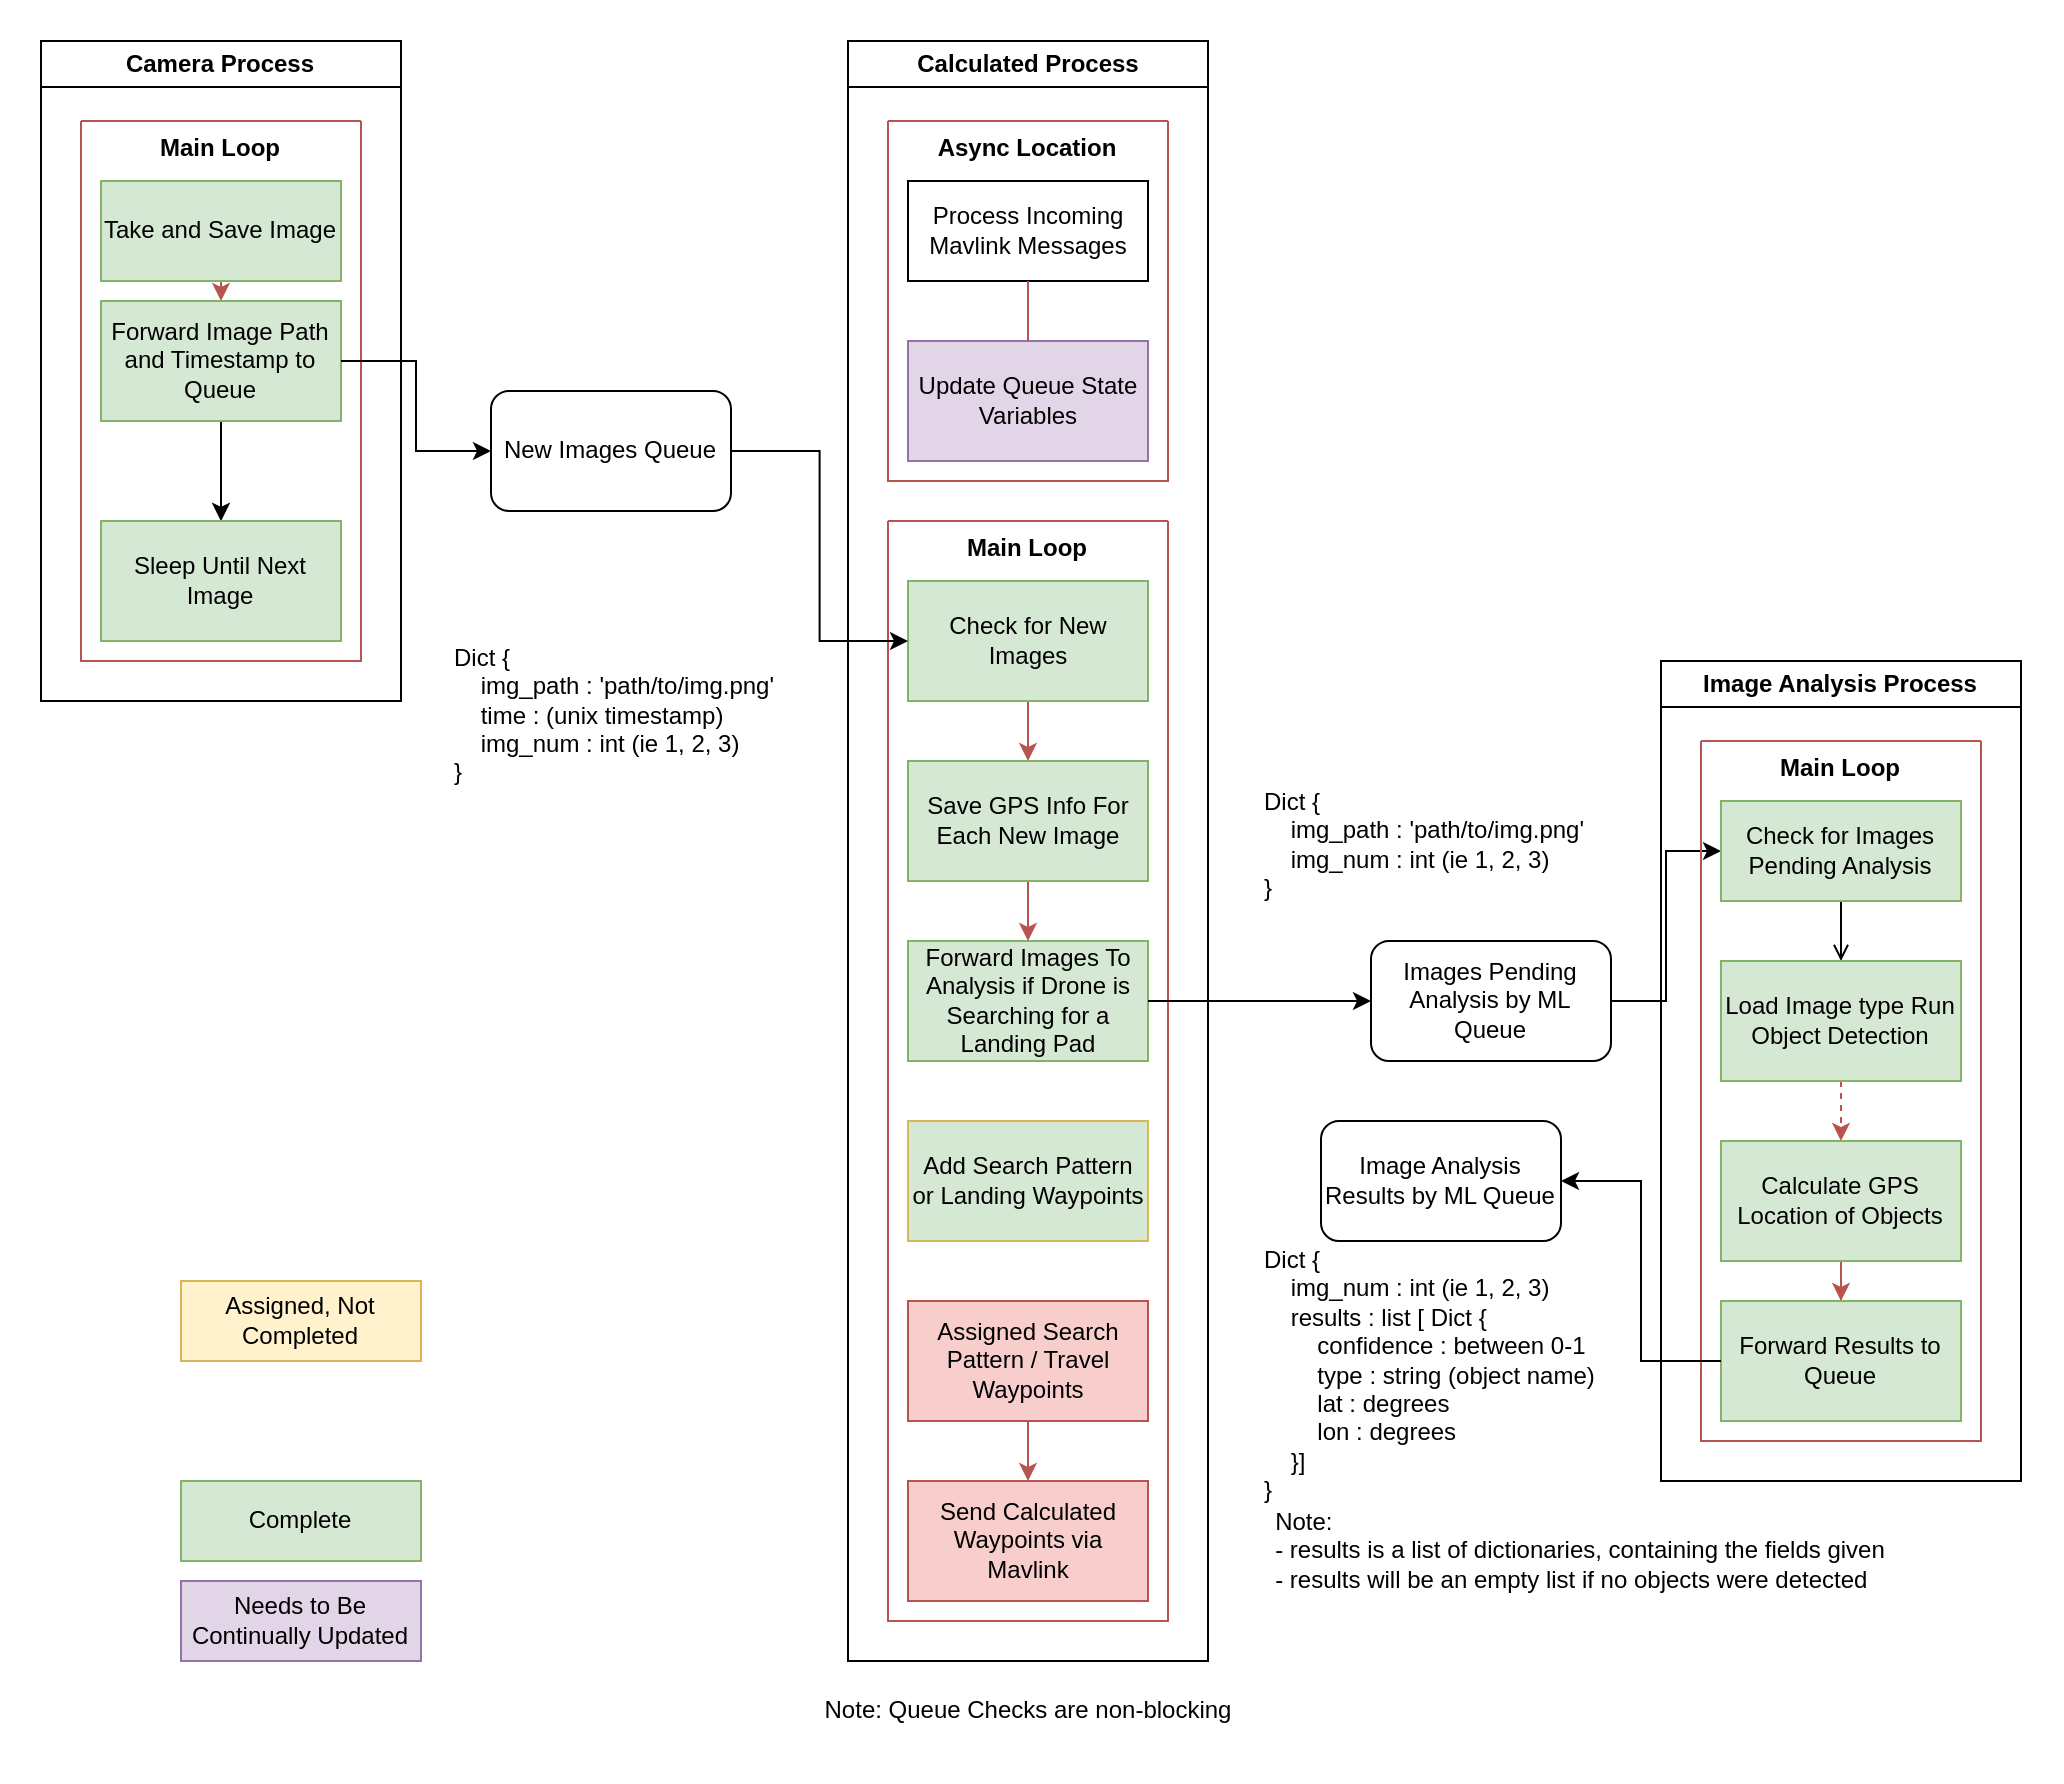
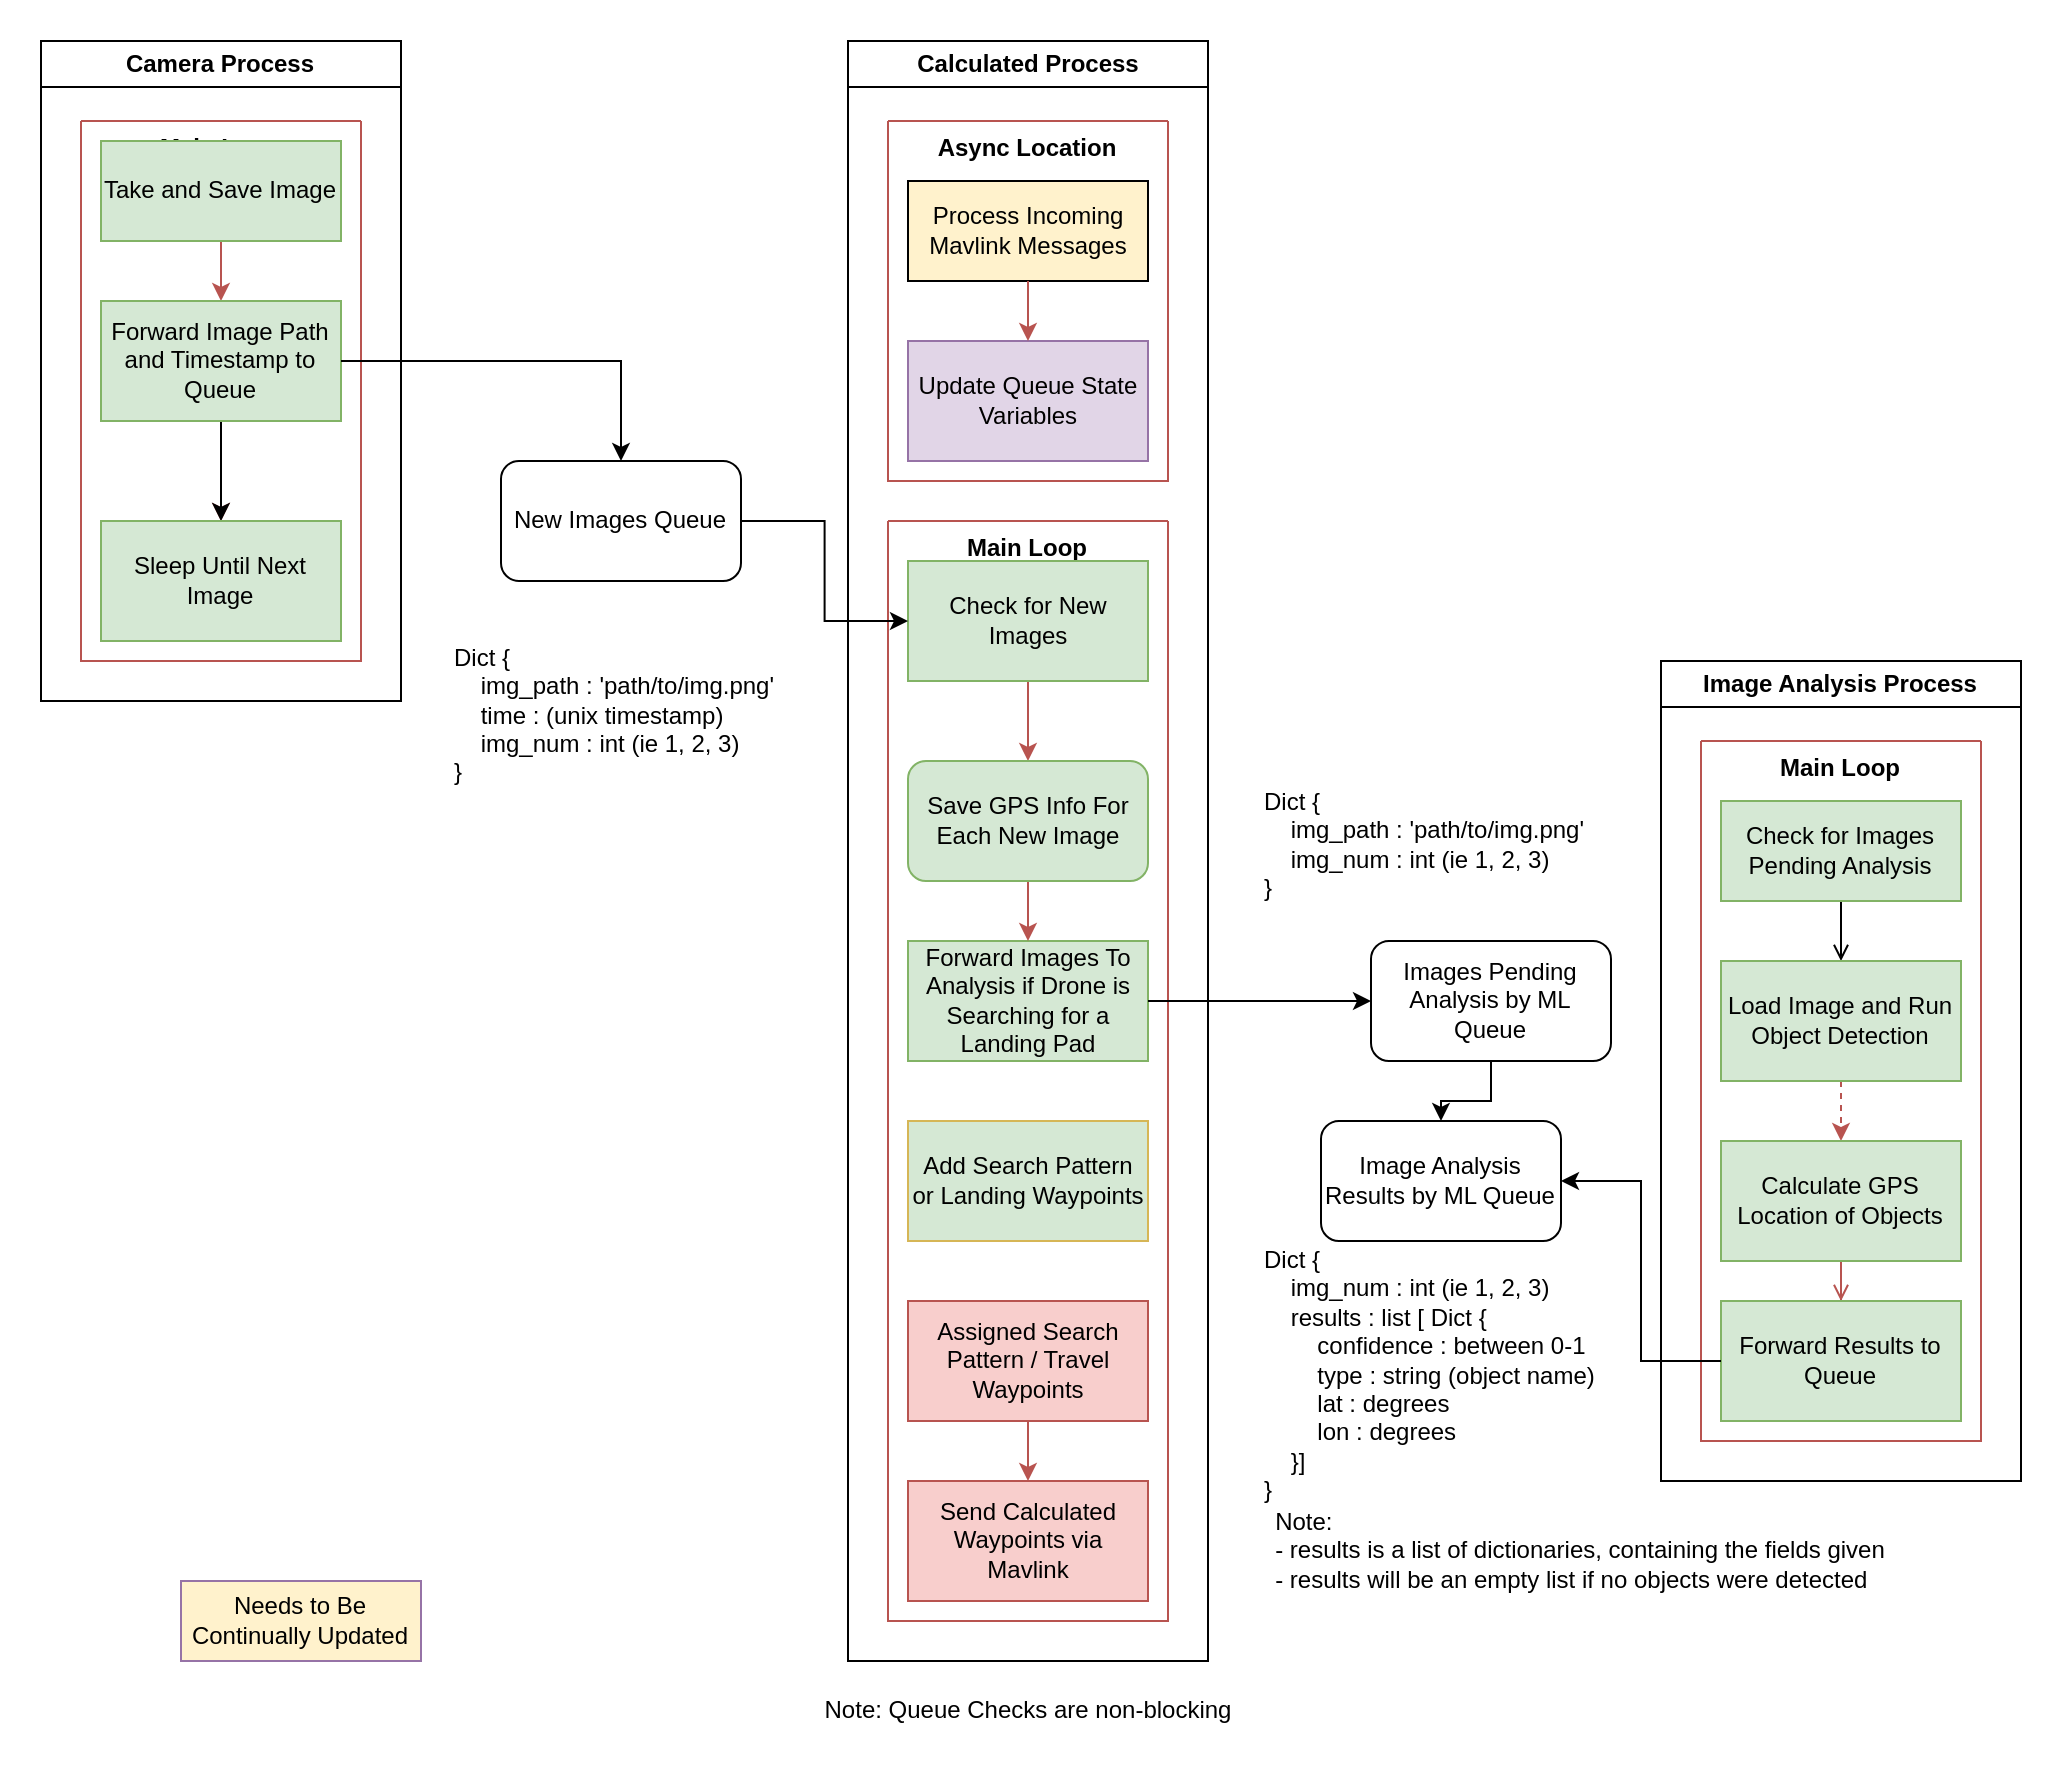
(221, 231) -> (221, 191)
(1028, 231) -> (1028, 231)
(1028, 331) -> (1028, 326)
(611, 451) -> (621, 521)
(1028, 641) -> (1028, 621)
(1028, 821) -> (1028, 821)
(1666, 933) -> (1483, 1101)
(1841, 1021) -> (1841, 1021)
(1841, 1286) -> (1841, 1289)
(301, 1321) -> none
(301, 1521) -> none
(301, 1621) -> (301, 1621)
